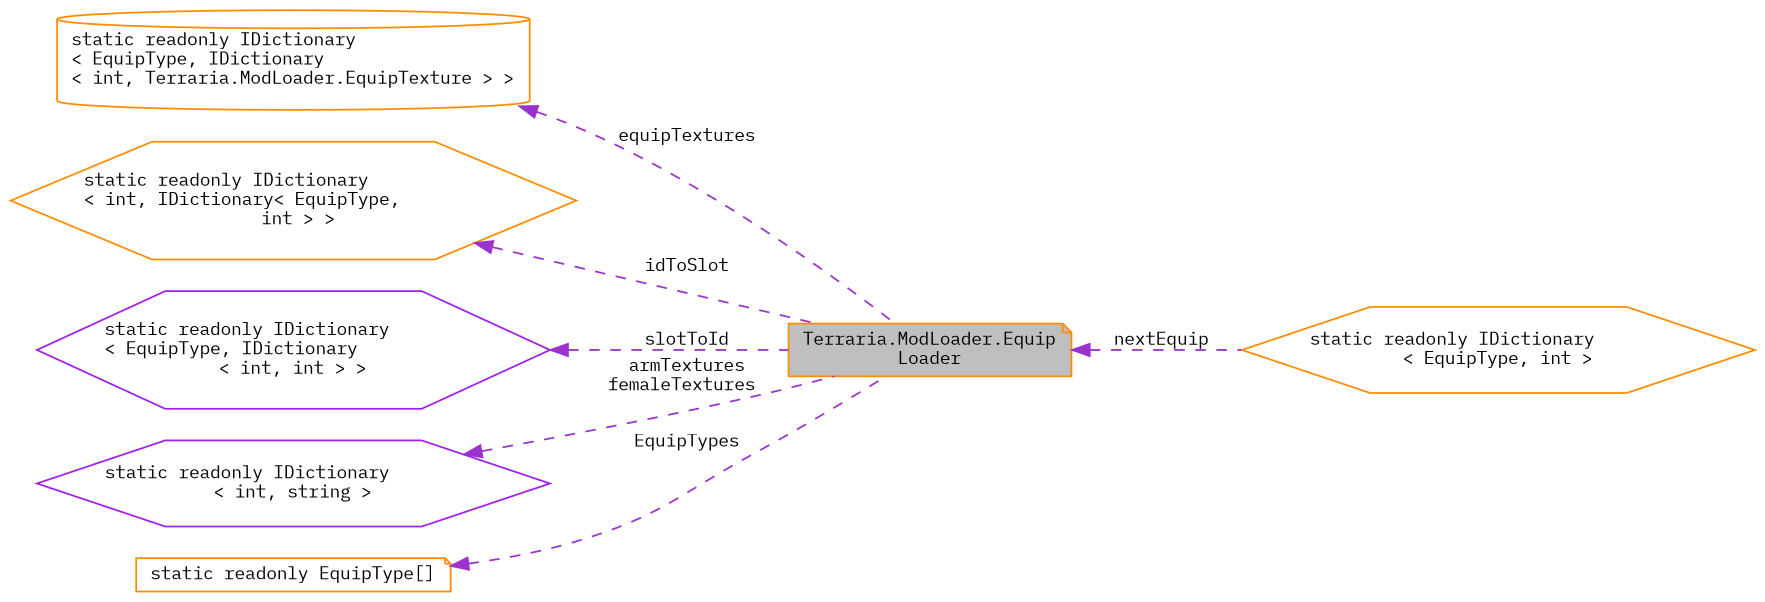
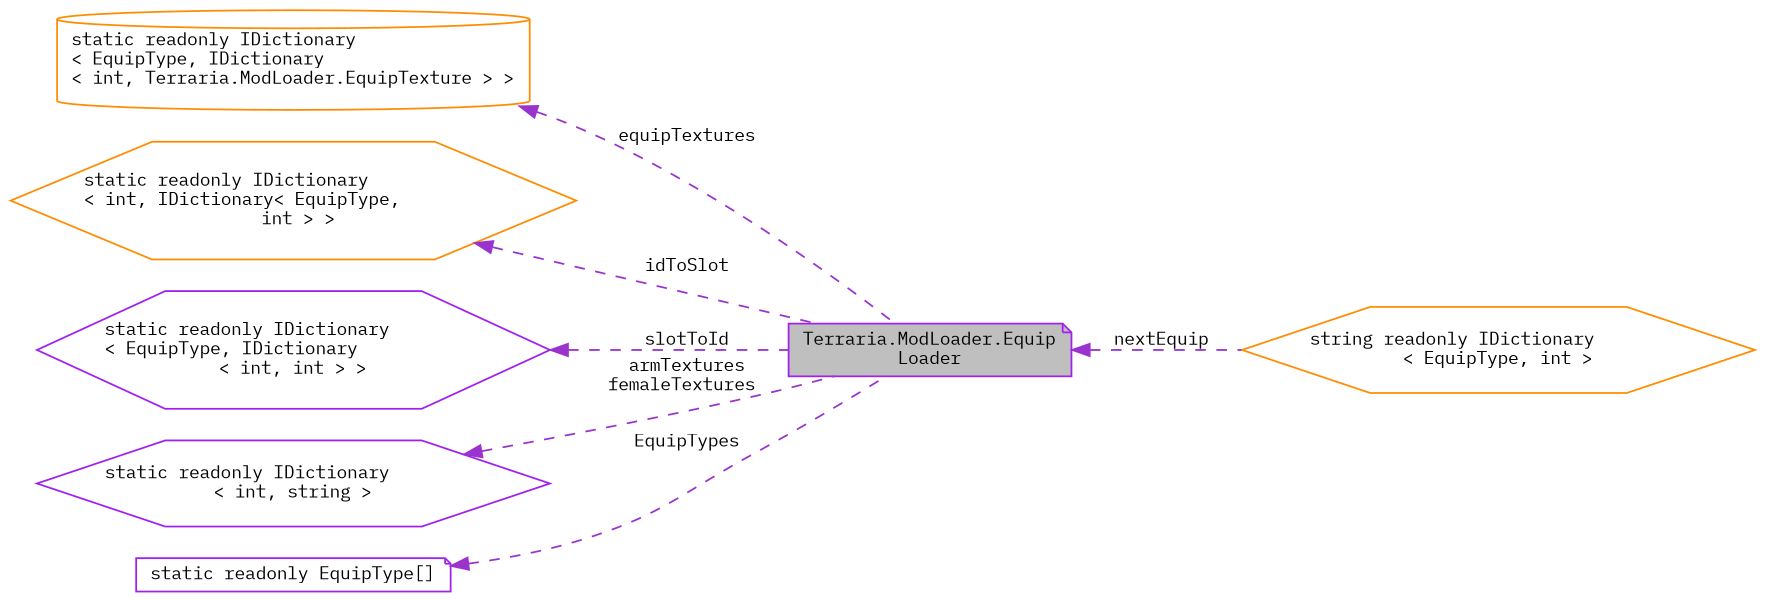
(930, 350) -> (930, 350)
(1498, 350) -> (1498, 350)
(293, 575) -> (293, 575)
